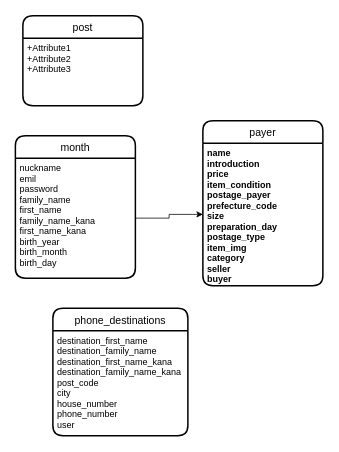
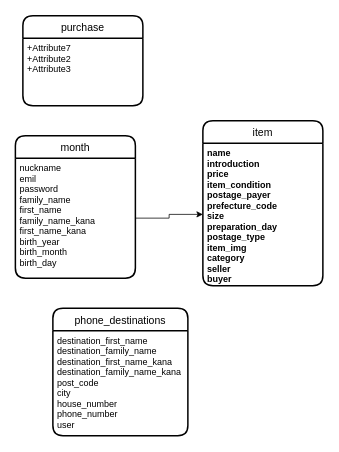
(83, 27) -> (83, 27)
(54, 48) -> (54, 48)
(263, 132) -> (263, 132)
